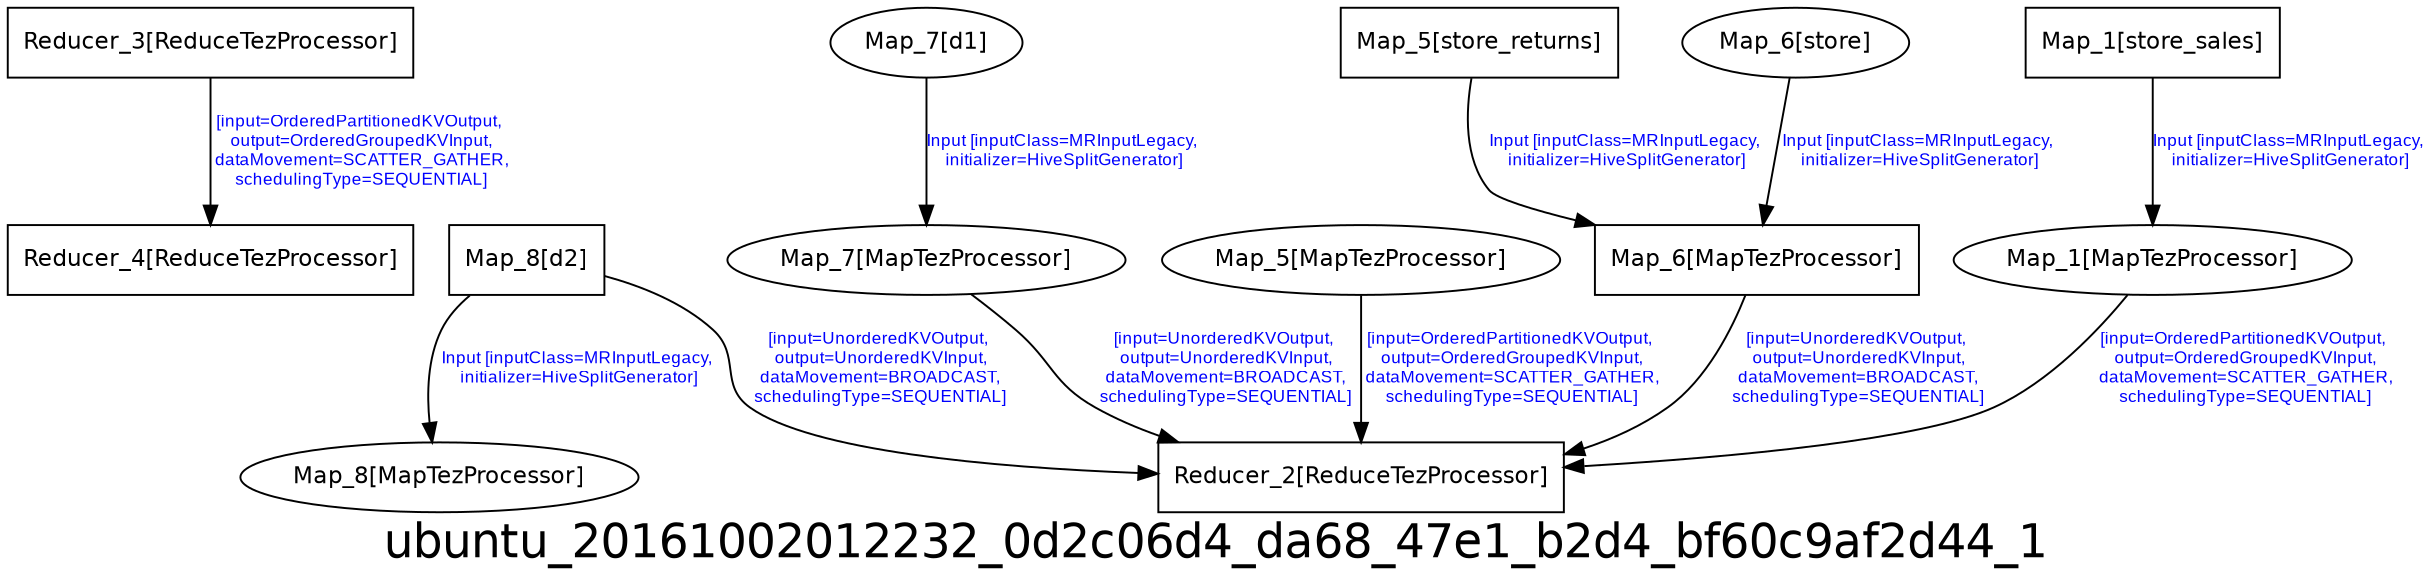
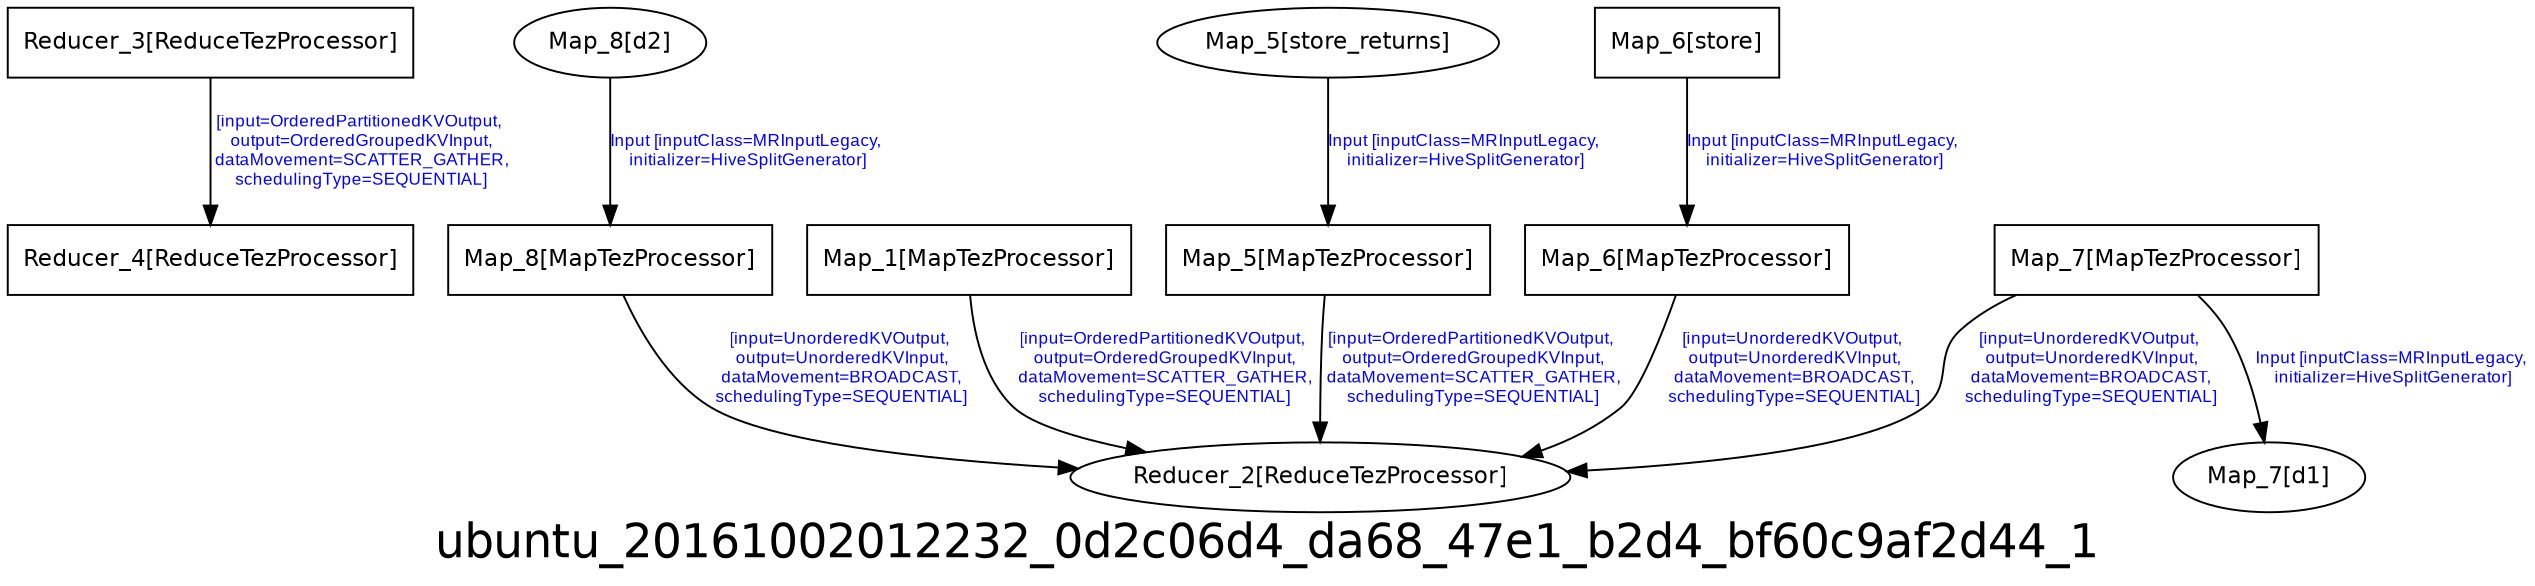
(1479, 43) -> (1328, 43)
(1796, 43) -> (1687, 43)
(2153, 43) -> none
(926, 142) -> (2239, 354)
(1482, 180) -> (1328, 142)
(527, 260) -> (610, 43)
(926, 260) -> (2157, 260)
(1361, 260) -> (1328, 260)
(2153, 260) -> (969, 260)
(837, 440) -> (811, 440)
(439, 477) -> (610, 260)
(1361, 477) -> (1320, 477)
